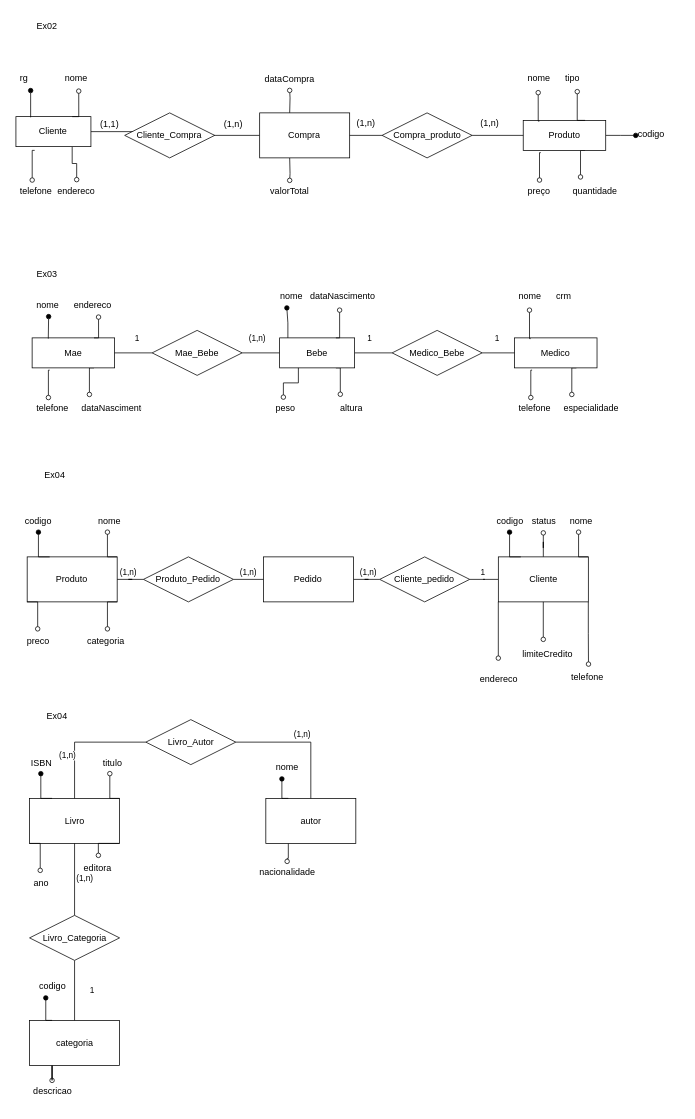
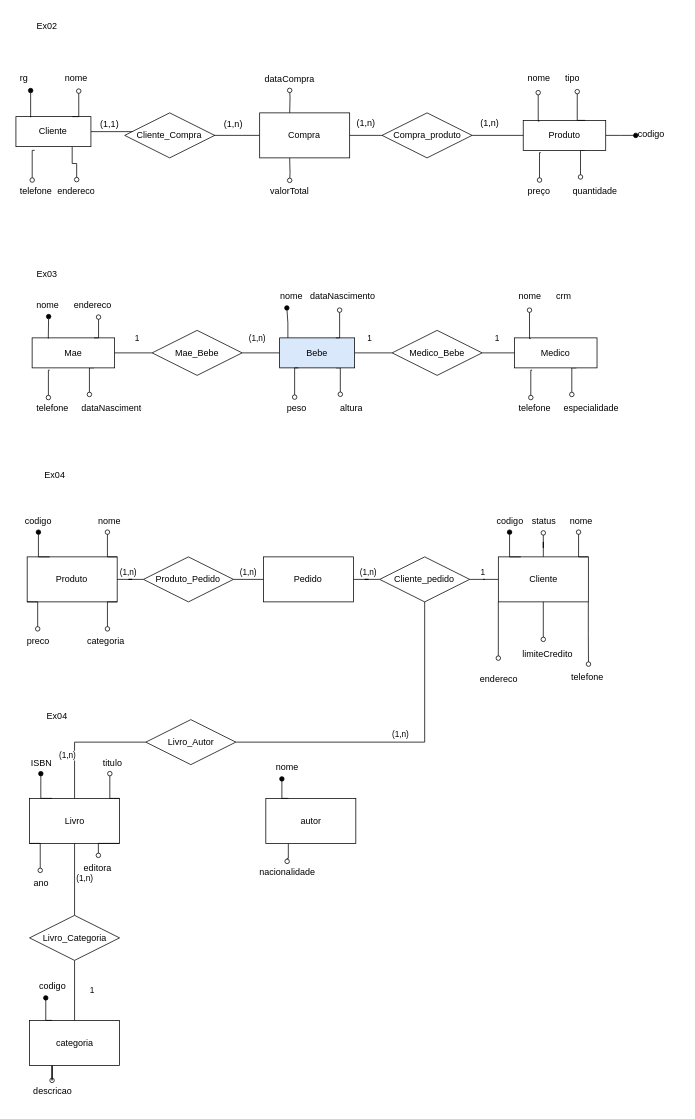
(317, 353) -> (317, 353)
(290, 409) -> (301, 409)
(311, 768) -> (424, 730)
